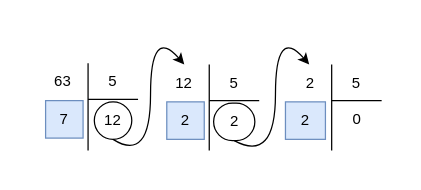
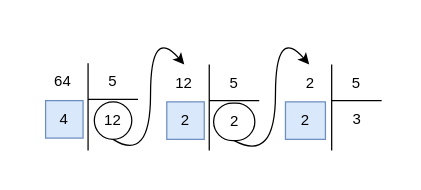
(63, 82) -> (63, 82)
(64, 119) -> (64, 119)
(358, 119) -> (358, 119)
